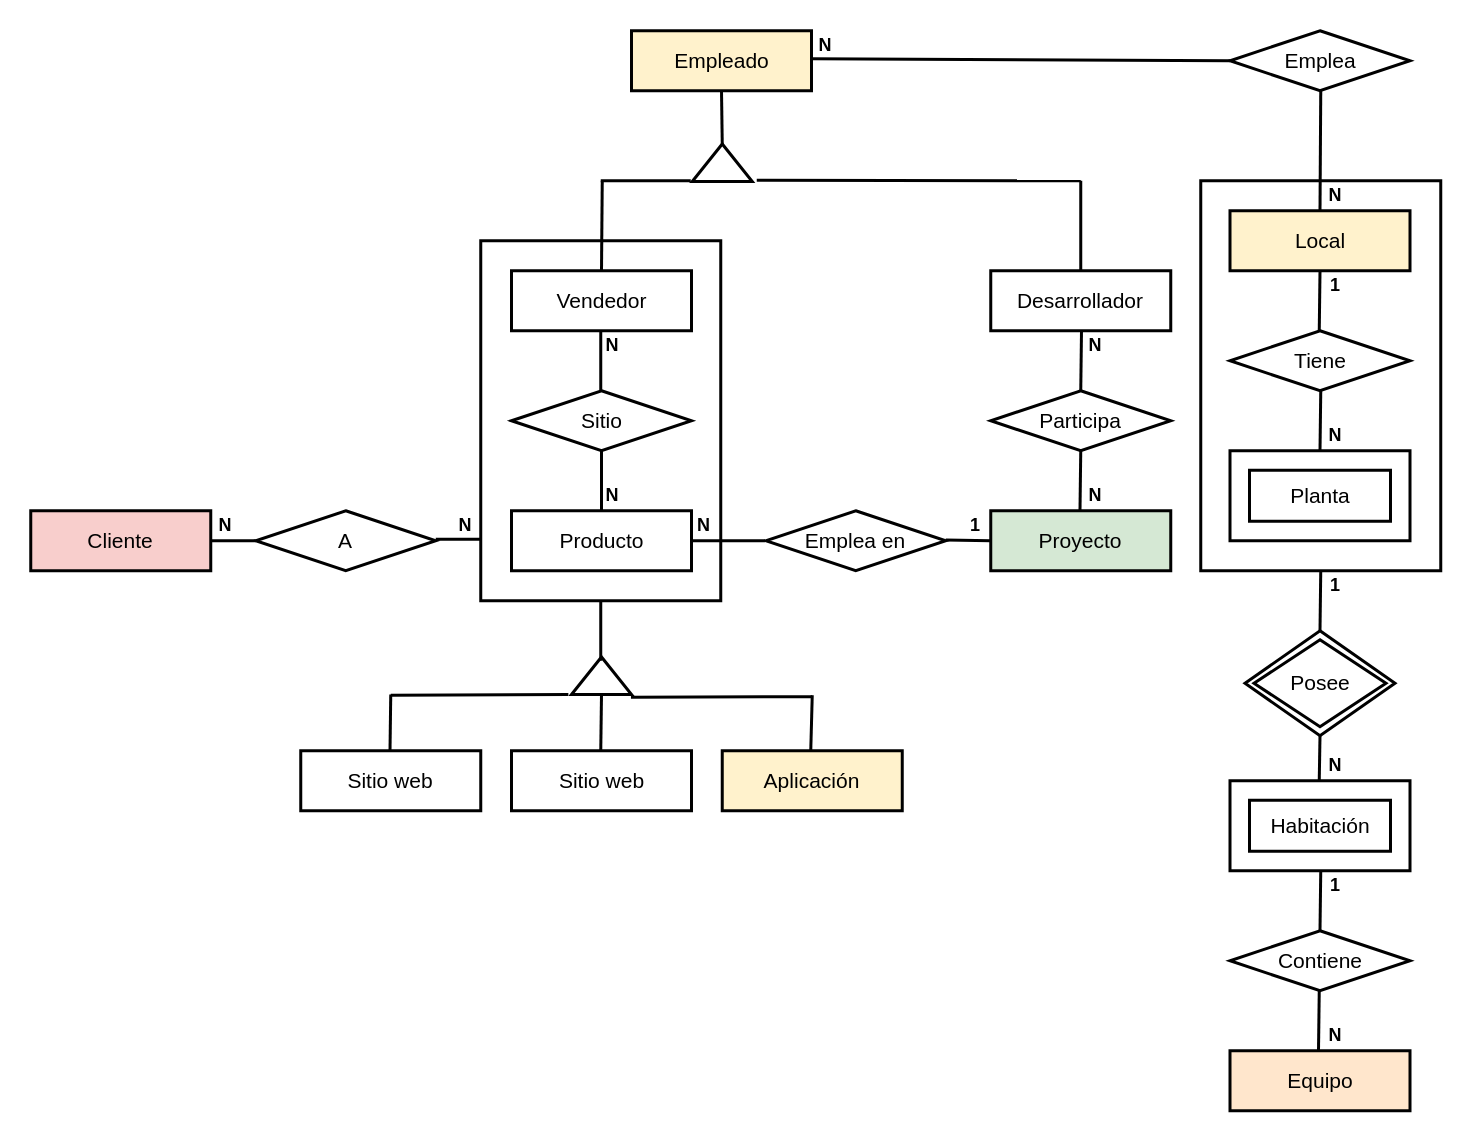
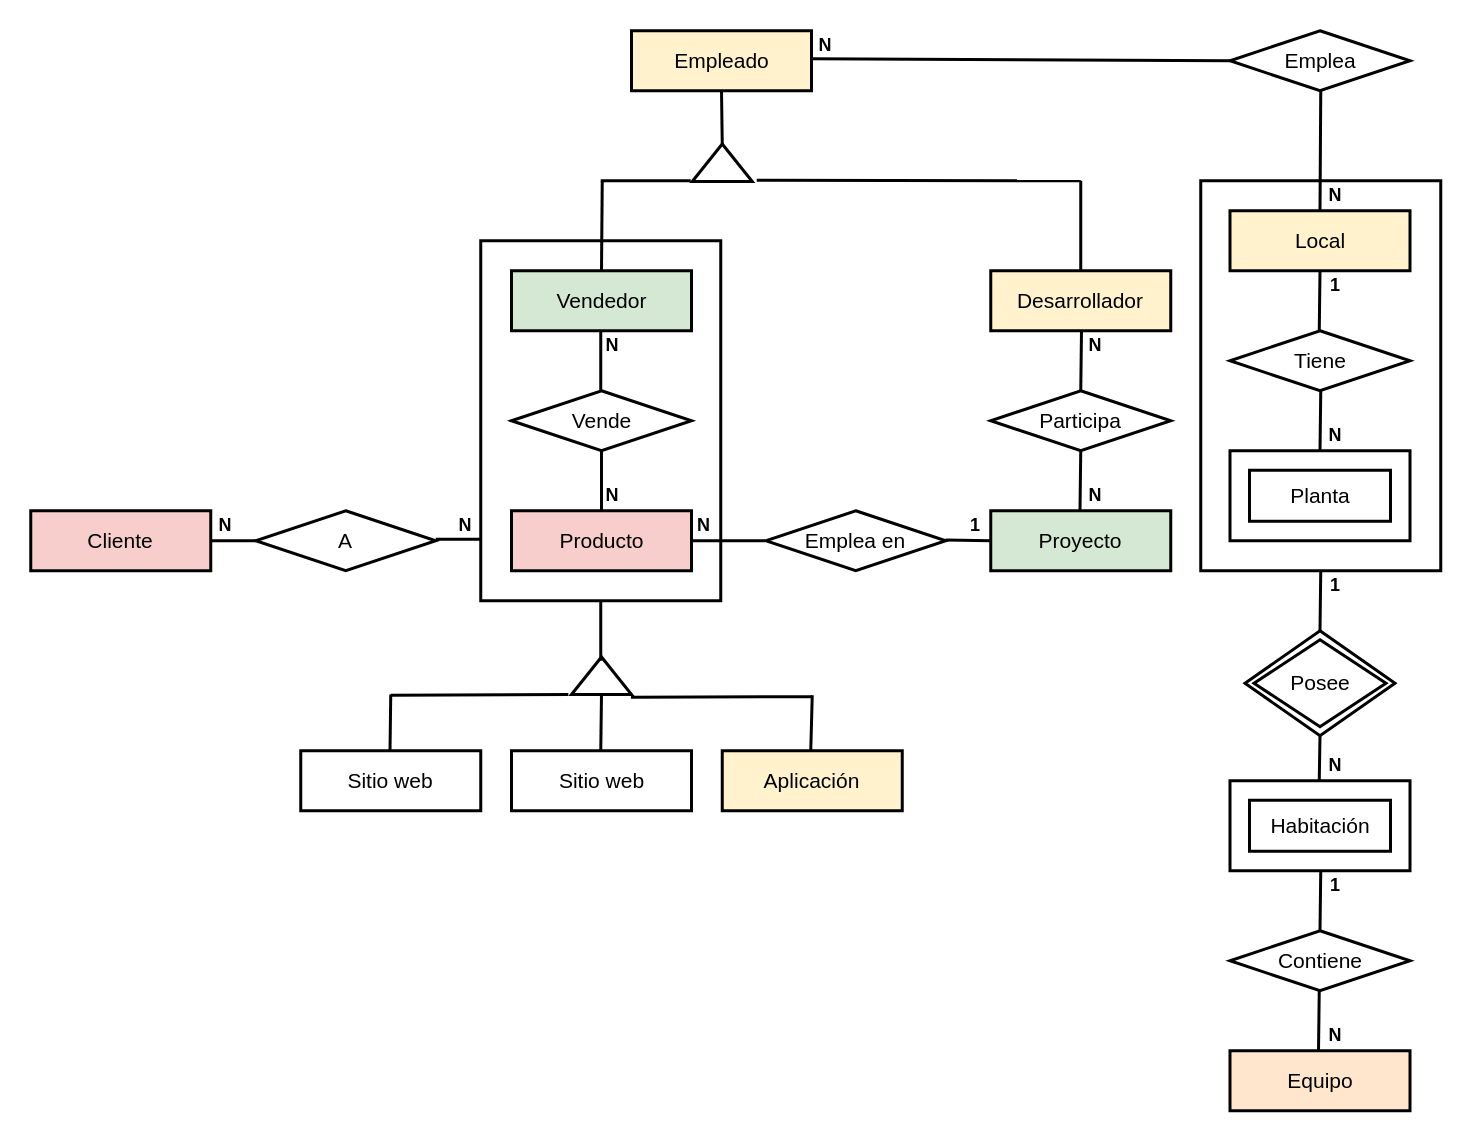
(602, 301) -> (602, 301)
(1081, 301) -> (1081, 301)
(602, 421) -> (602, 421)
(602, 541) -> (602, 541)
